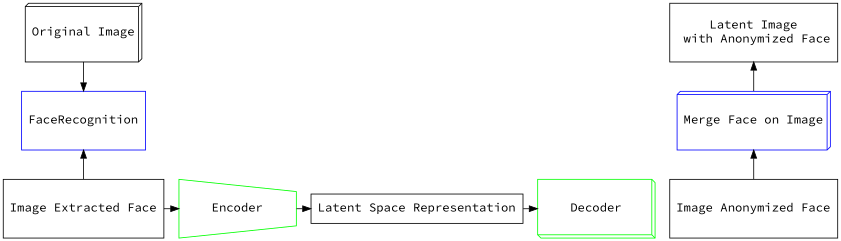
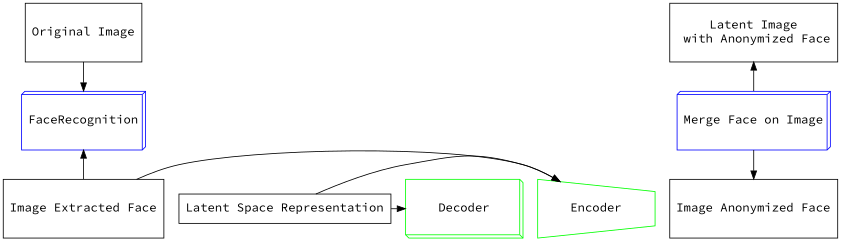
(84, 33) -> (84, 33)
(84, 121) -> (84, 121)
(754, 169) -> (754, 160)
(300, 209) -> (434, 160)
